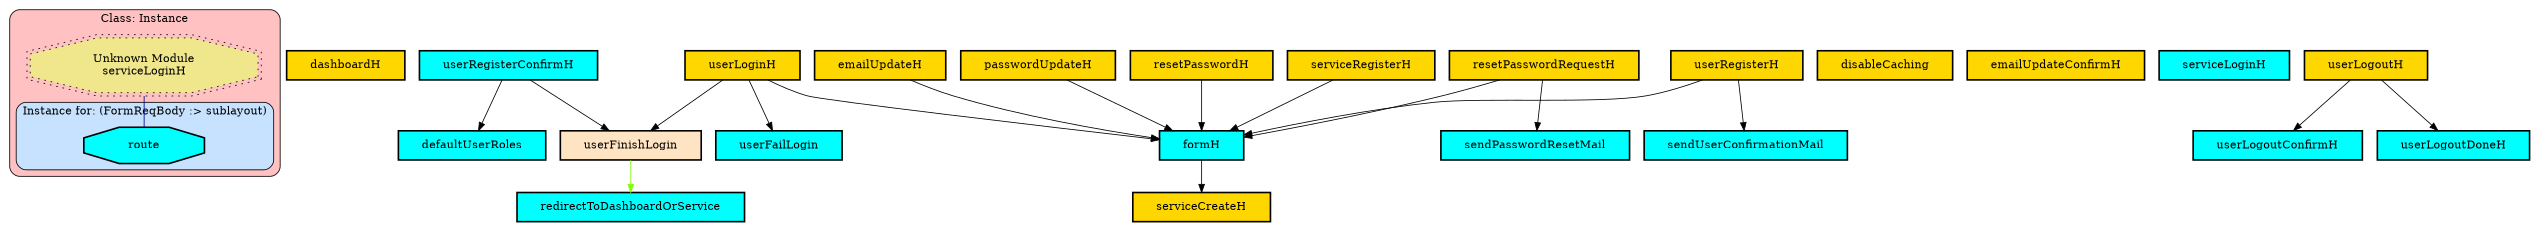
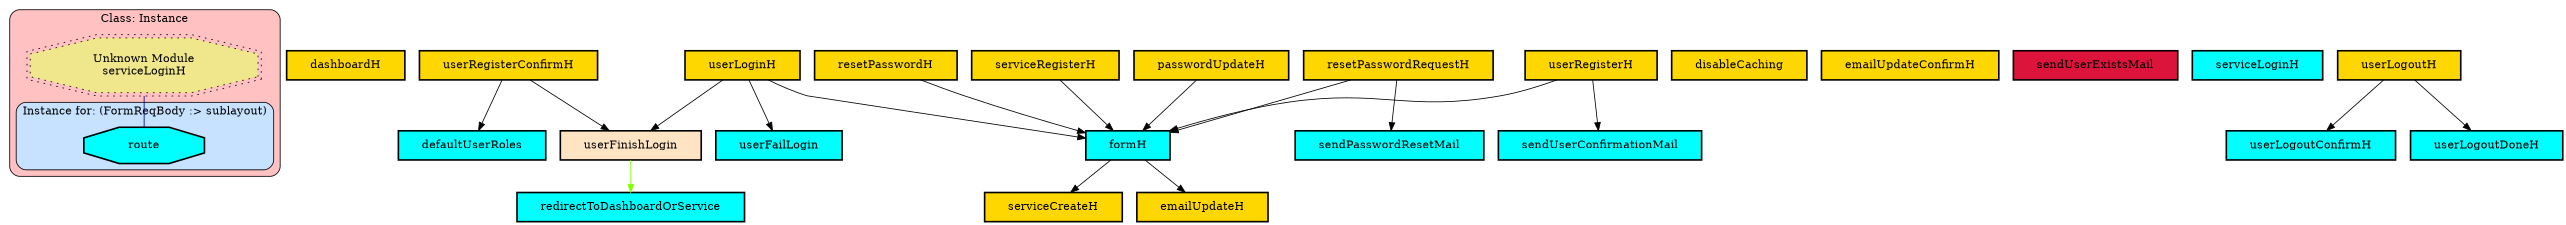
(509, 65) -> (509, 65)
none -> (2096, 65)
(1029, 115) -> (1162, 174)
